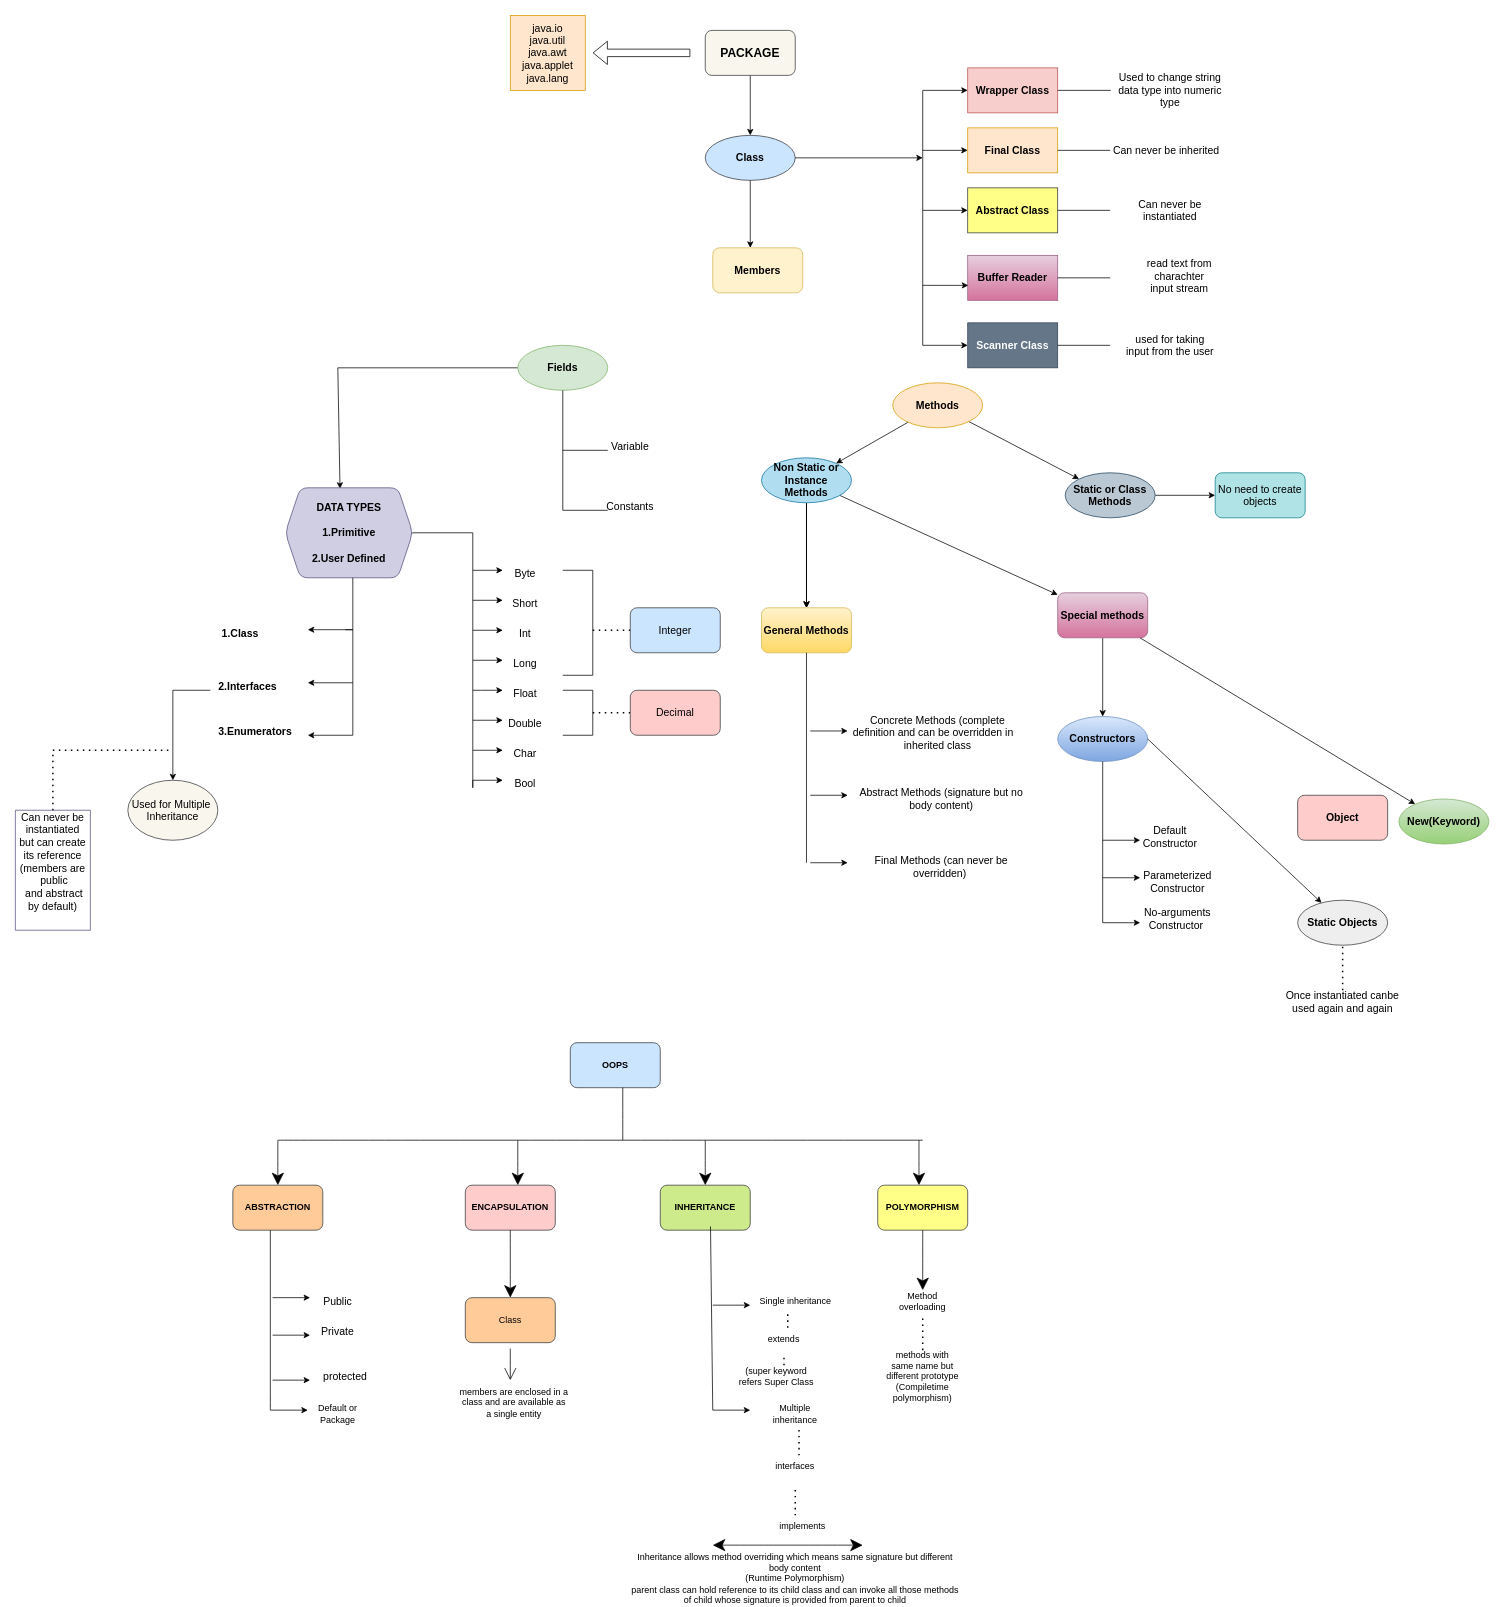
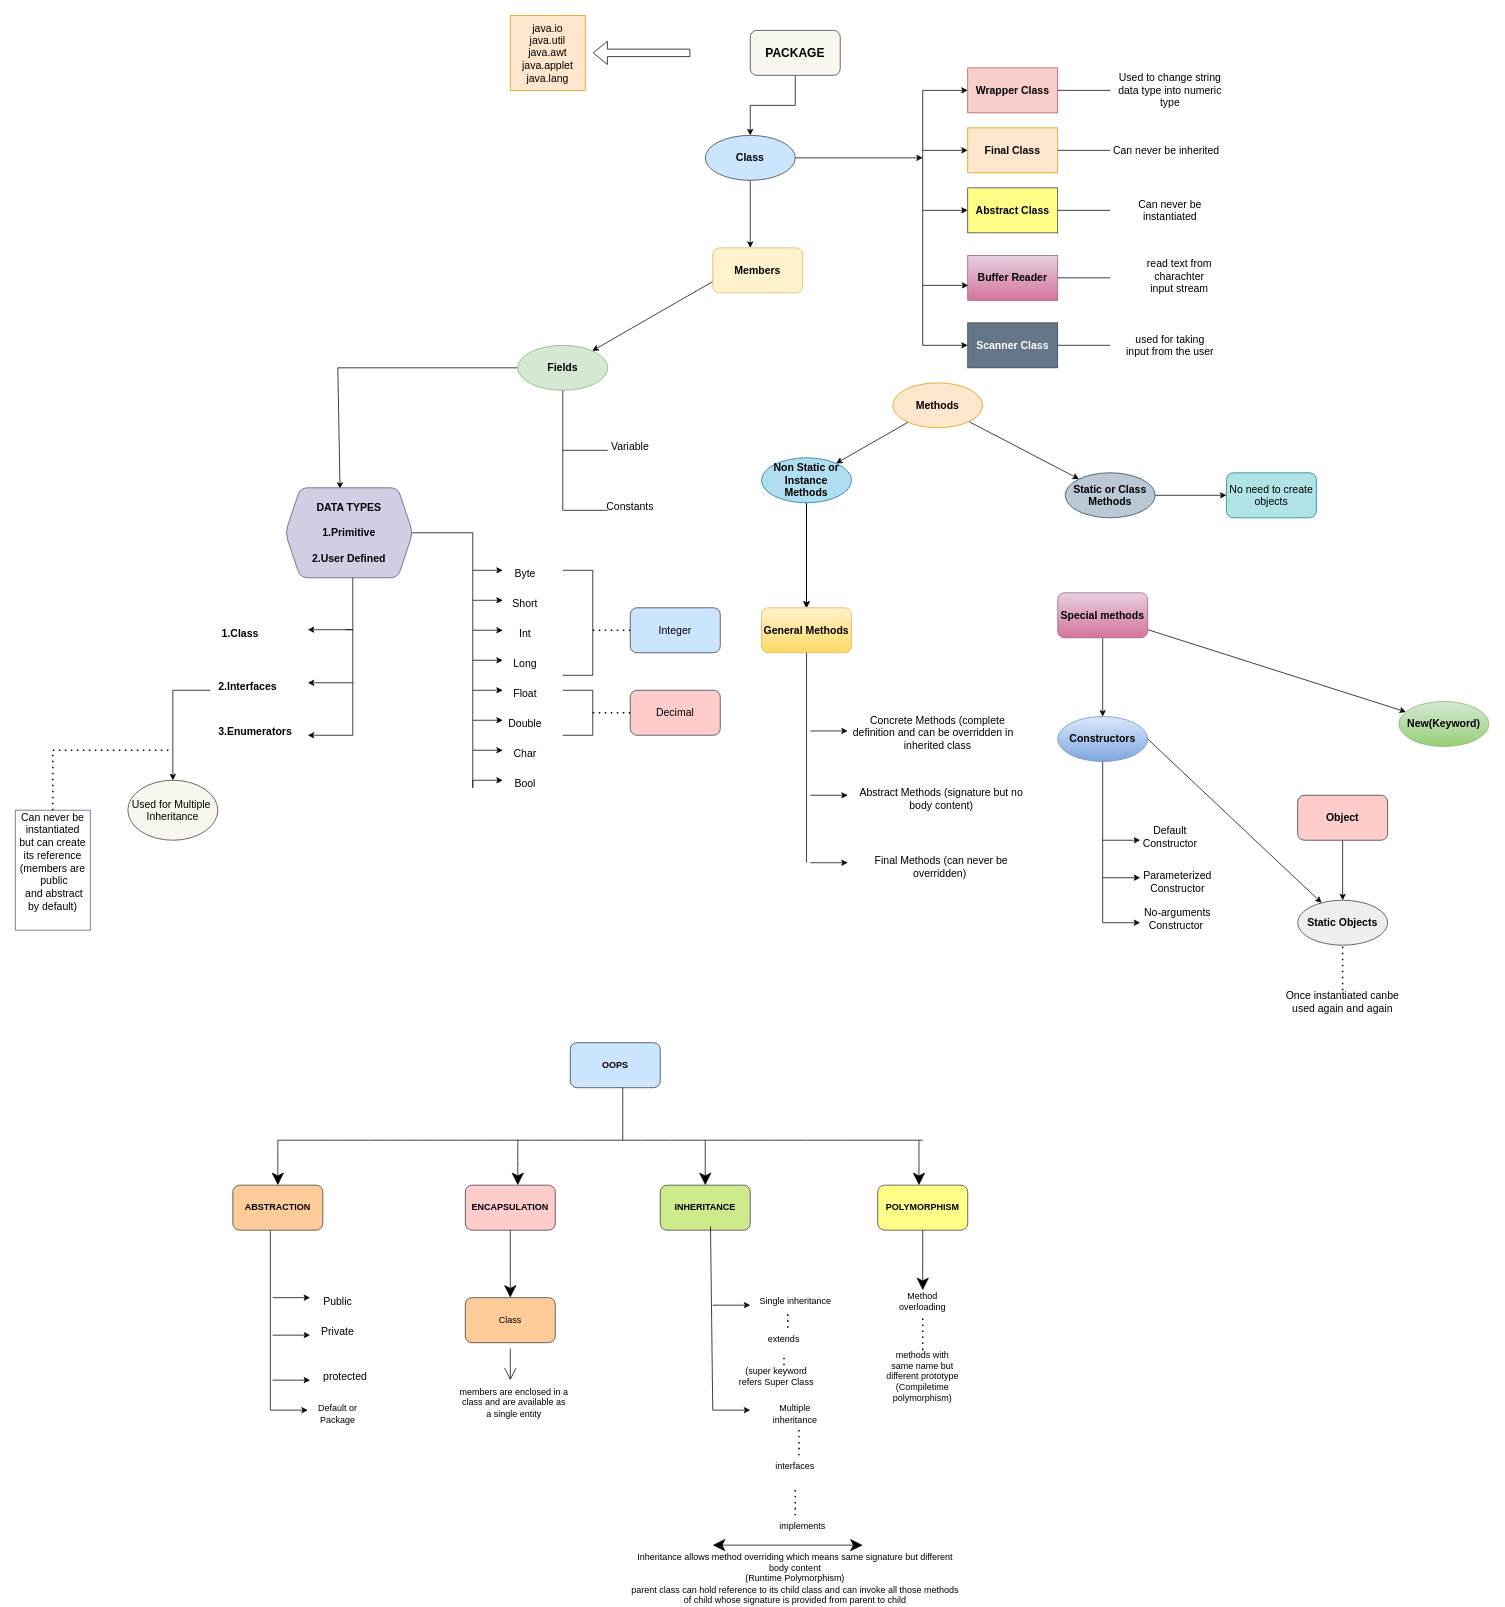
(750, 53) -> (795, 53)
none -> (655, 315)
(1260, 495) -> (1272, 495)
(947, 544) -> none
(1444, 822) -> (1444, 724)
none -> (1343, 867)
